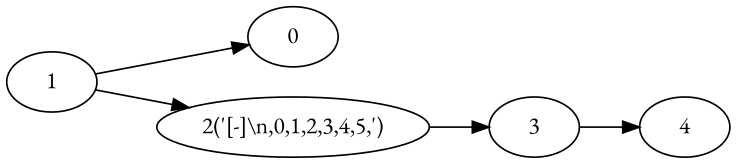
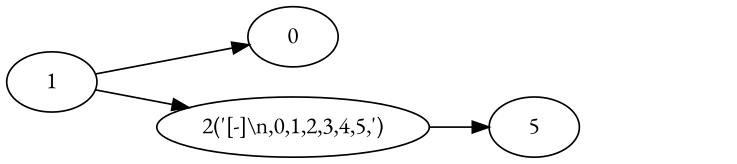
(534, 127) -> (534, 127)
(685, 127) -> none
